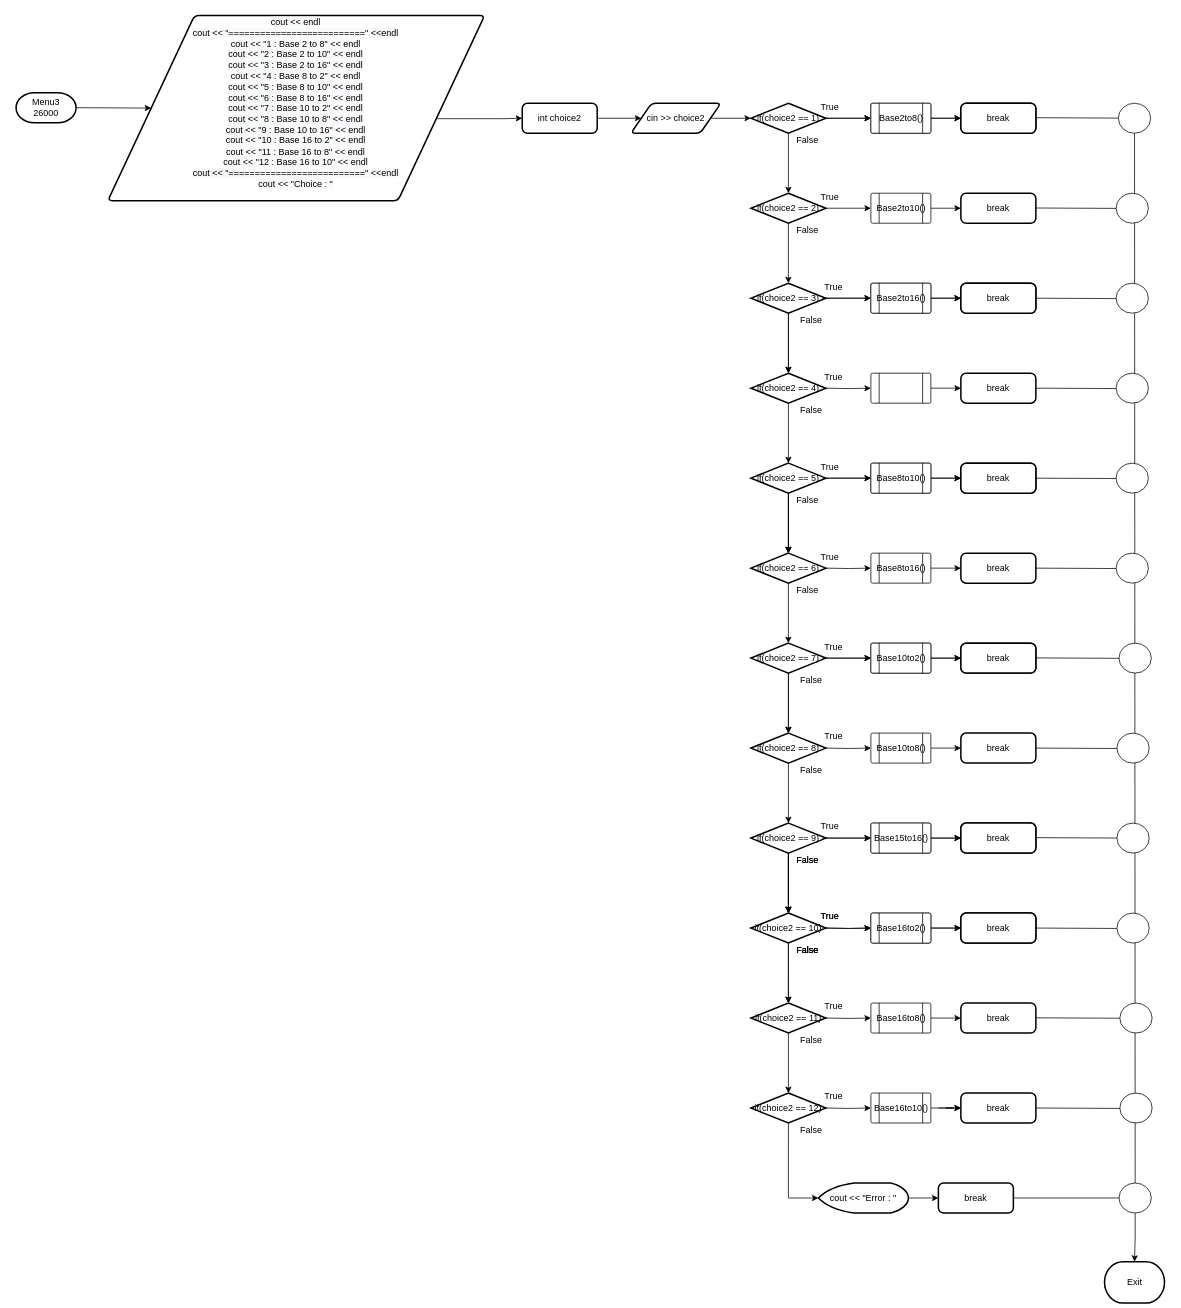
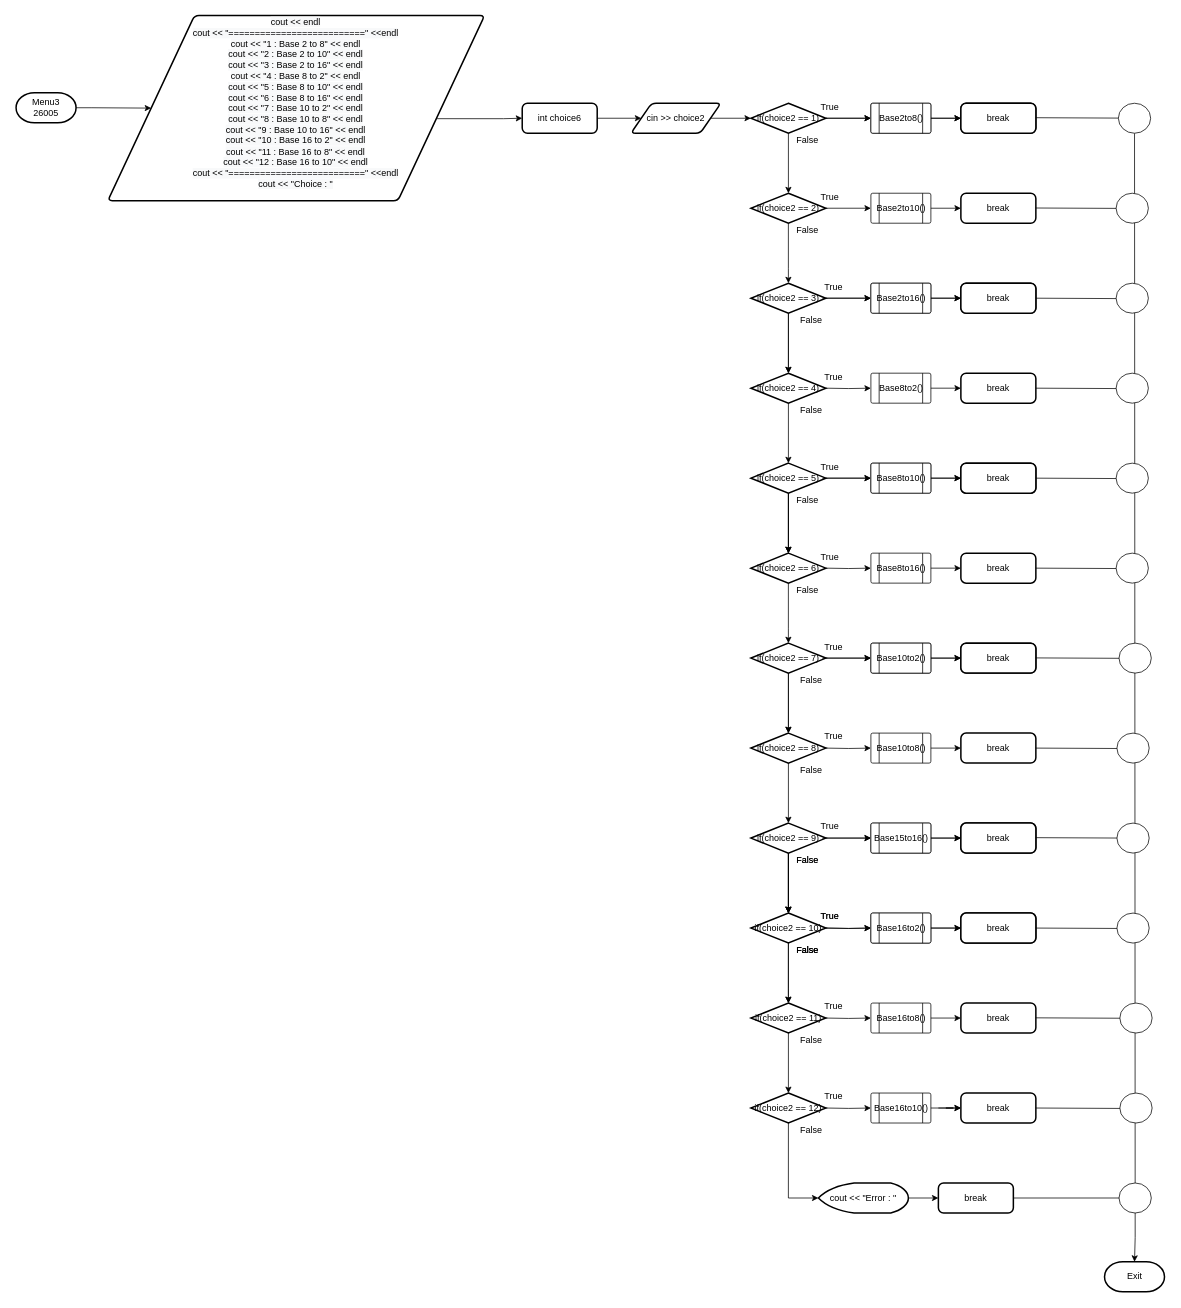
(46, 108) -> (46, 108)
(560, 118) -> (560, 118)
none -> (901, 388)
(1135, 1283) -> (1135, 1277)
